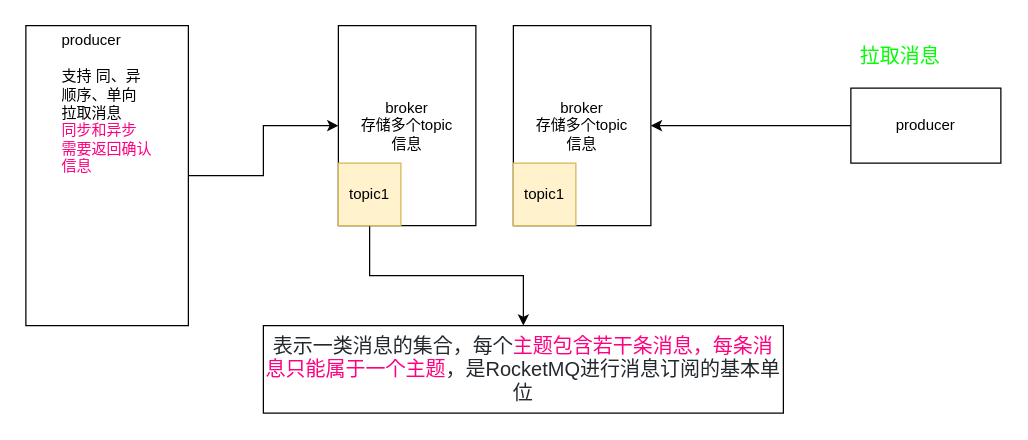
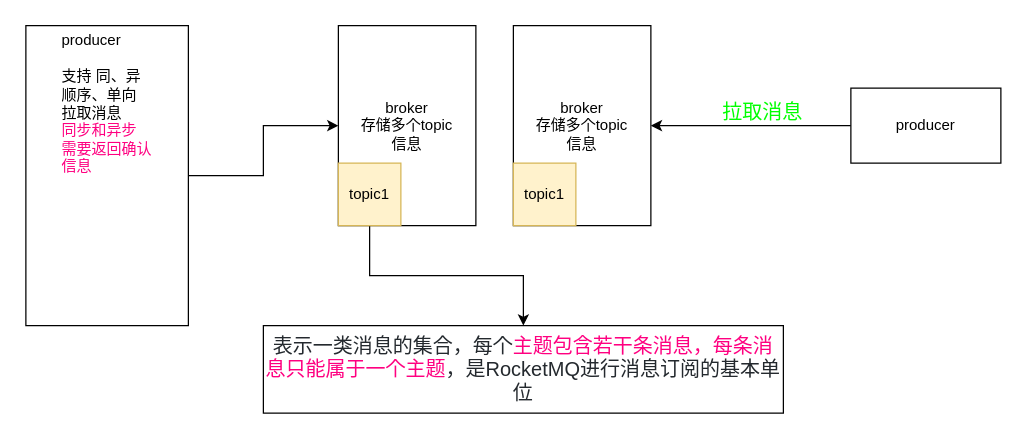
(899, 56) -> (762, 112)
